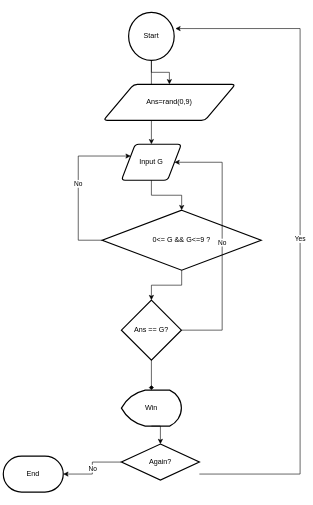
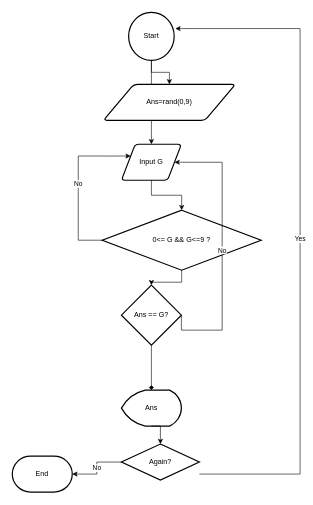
(152, 330) -> (152, 315)
(152, 408) -> (152, 408)
(33, 474) -> (42, 474)
